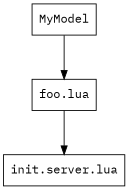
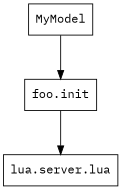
(64, 95) -> (61, 95)
(64, 170) -> (61, 170)
